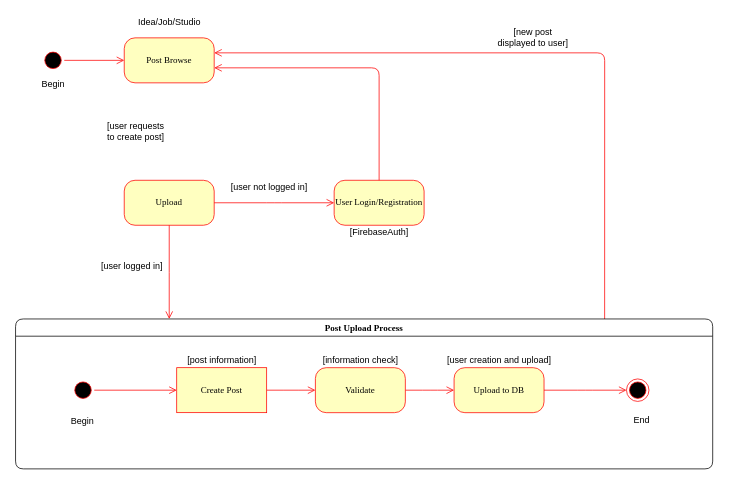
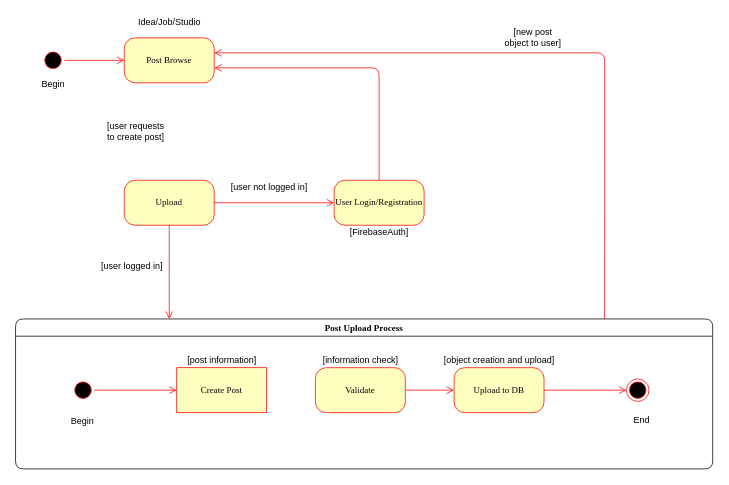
(533, 38) -> (533, 38)
(500, 360) -> (500, 360)
(288, 390) -> none
